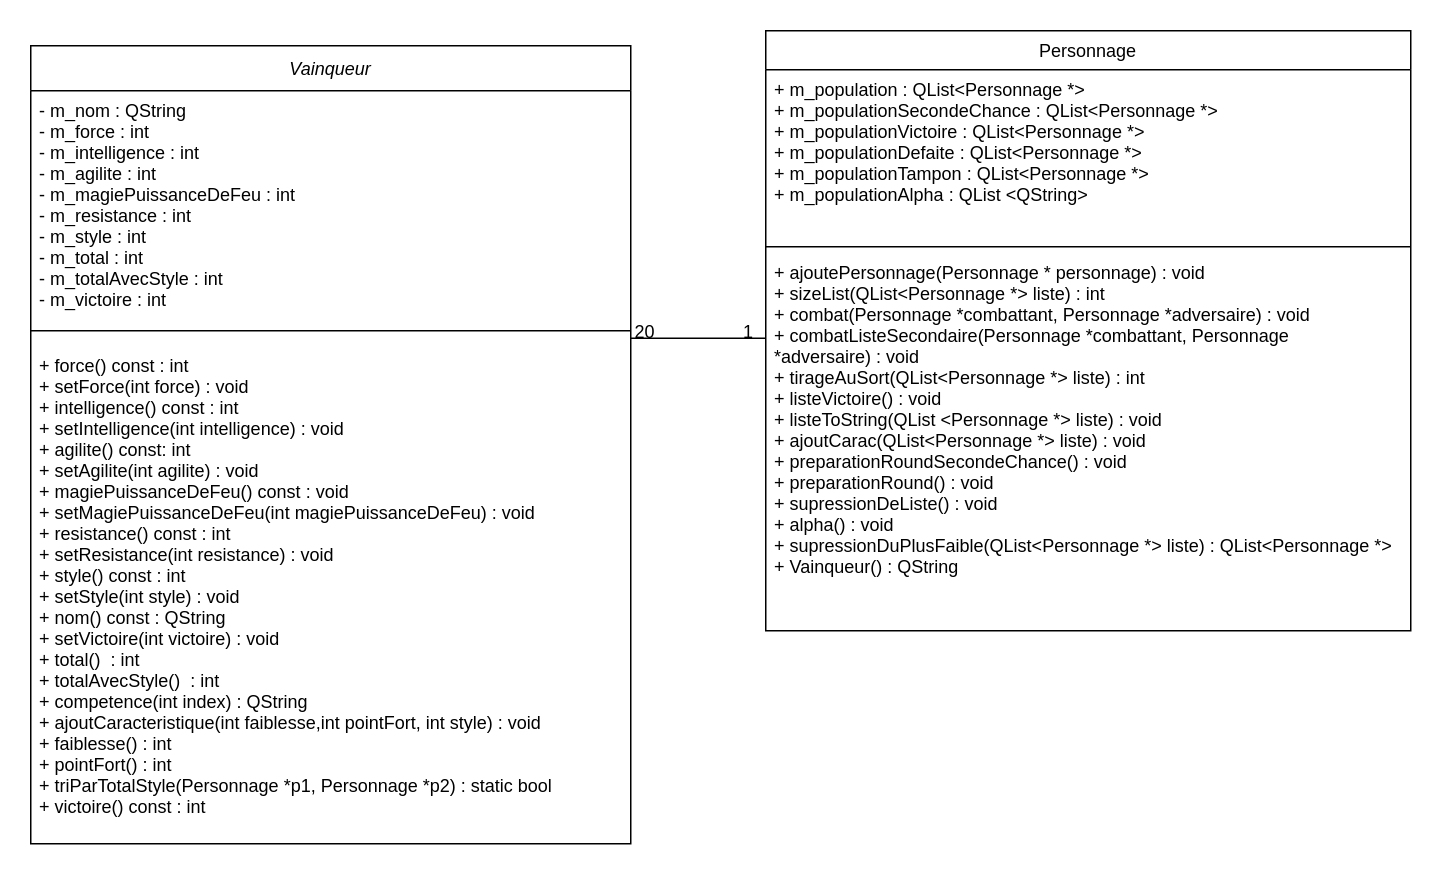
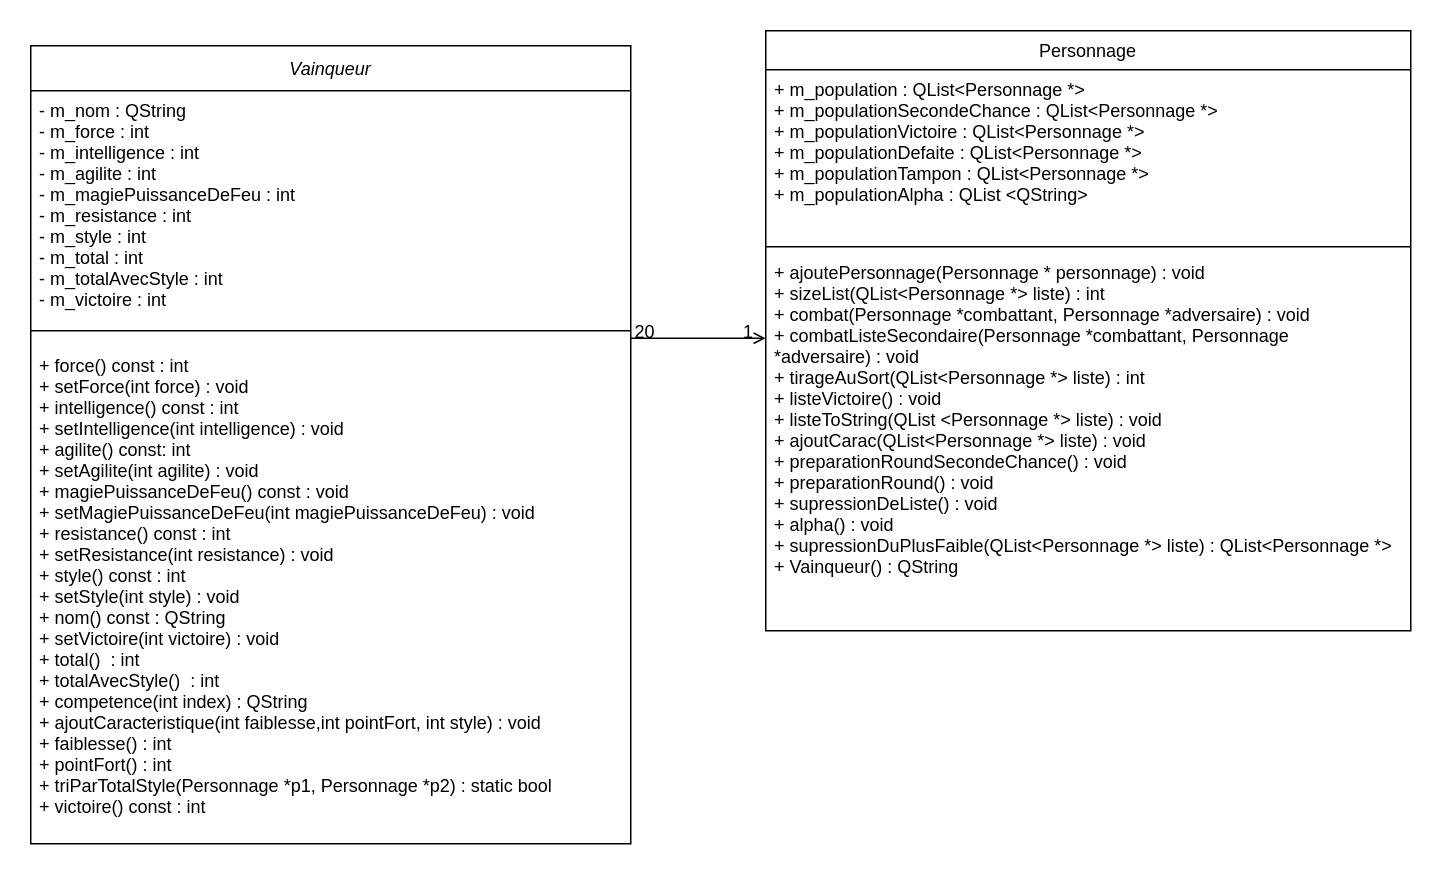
(759, 338) -> (759, 338)
